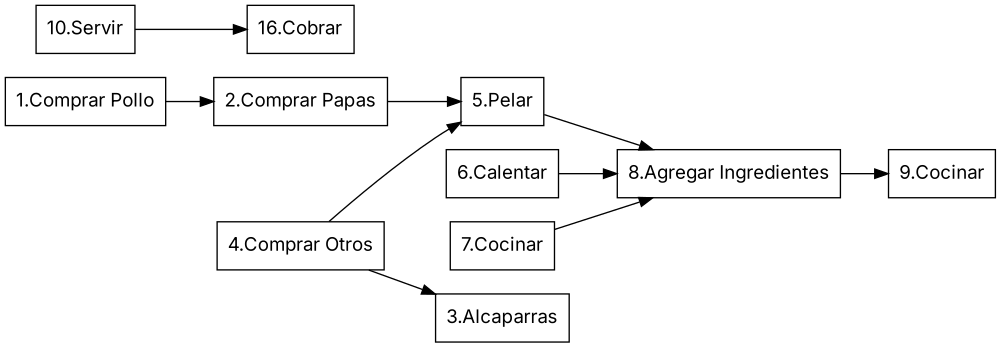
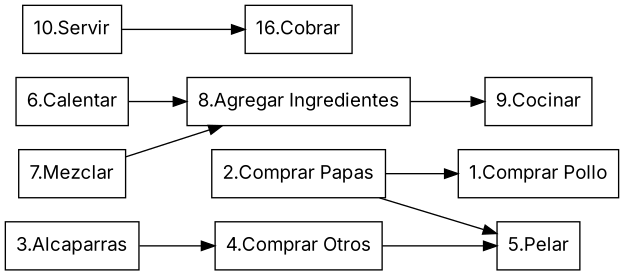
(183, 102) -> (415, 174)
(592, 130) -> none
(502, 246) -> (72, 174)
(396, 280) -> (170, 246)
